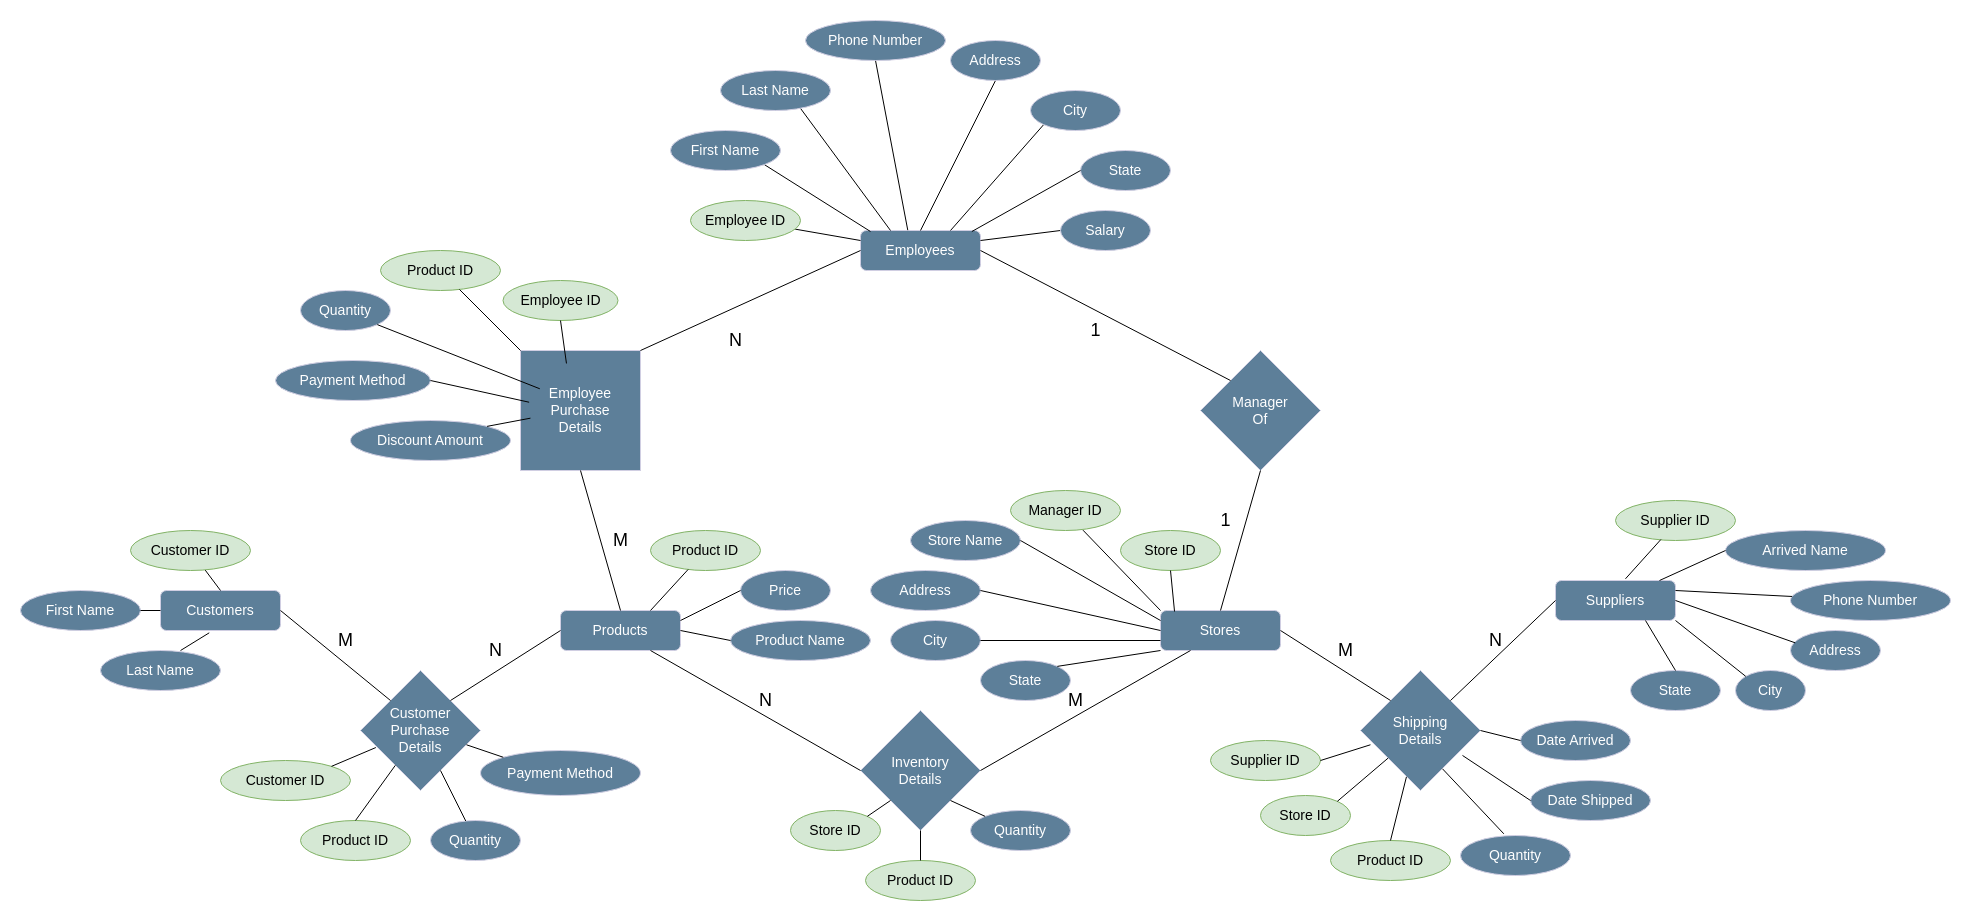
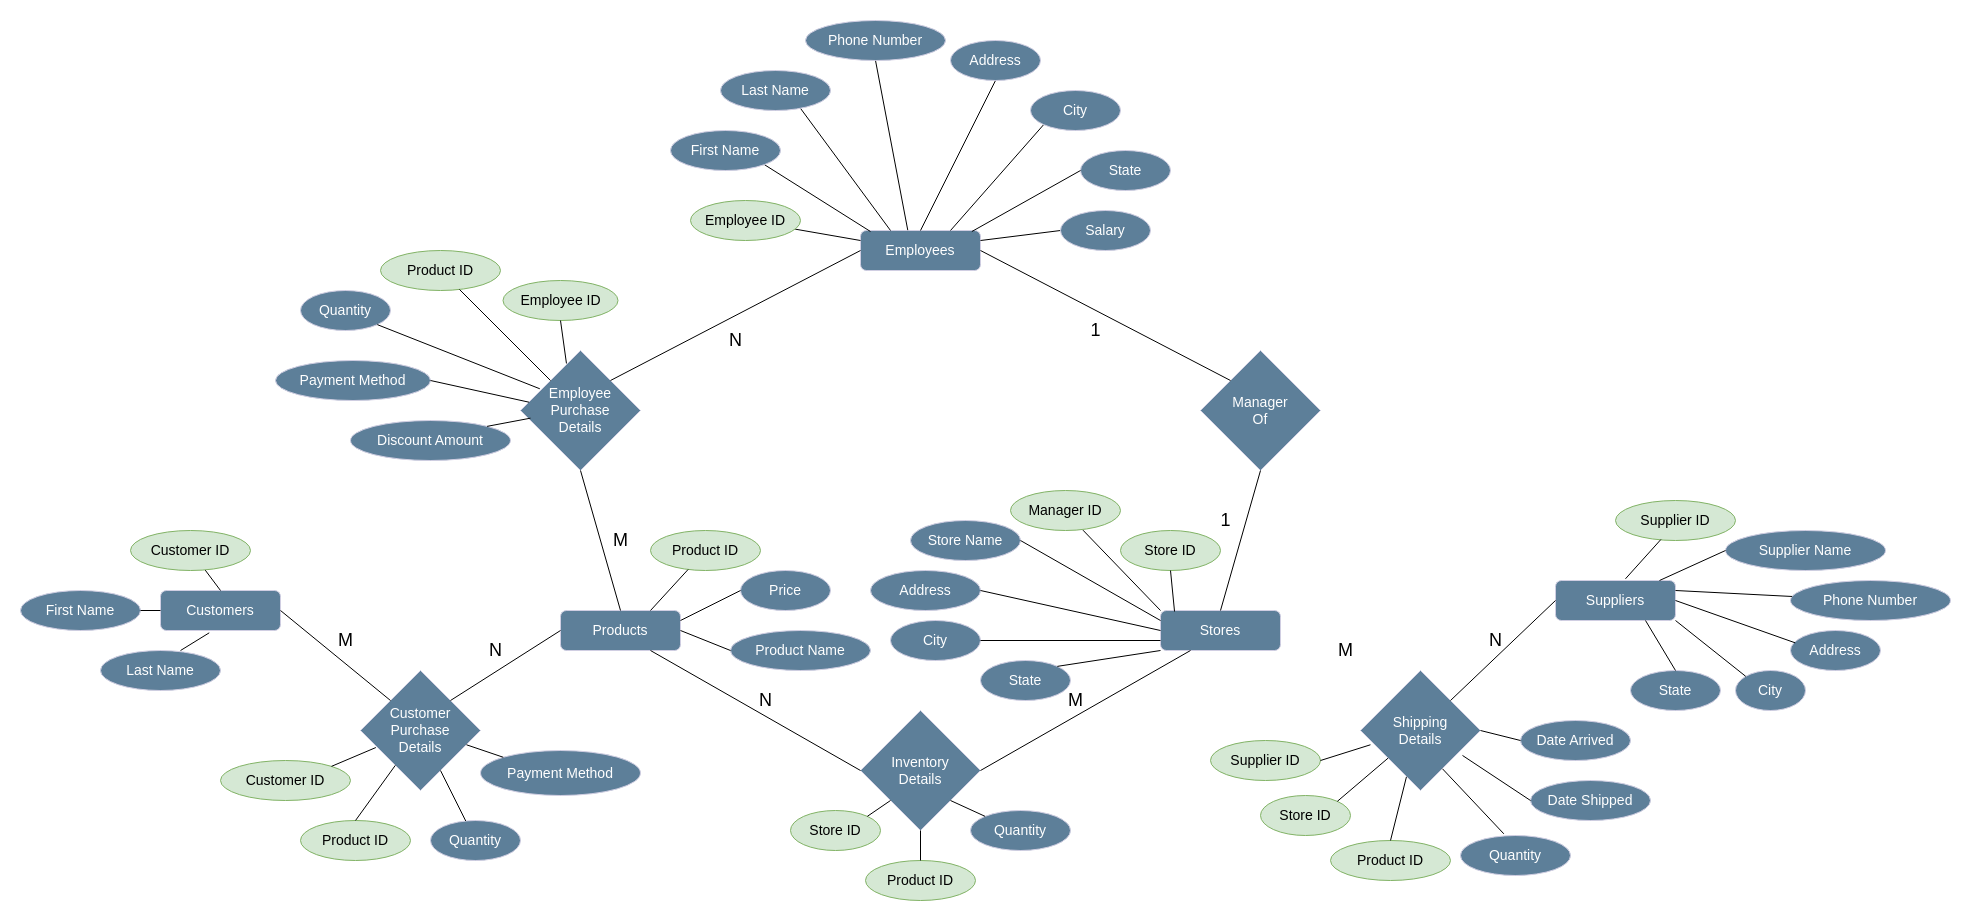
(581, 411) -> (581, 411)
(1806, 551) -> (1806, 551)
(801, 641) -> (801, 651)
(1336, 666) -> none
